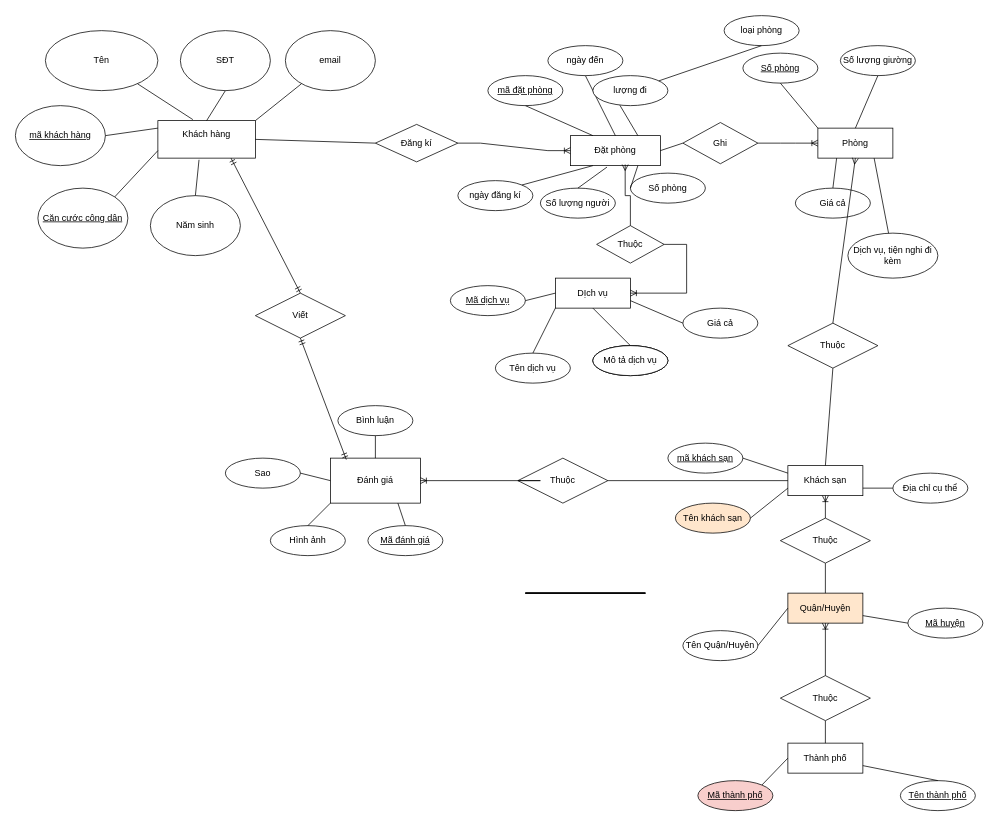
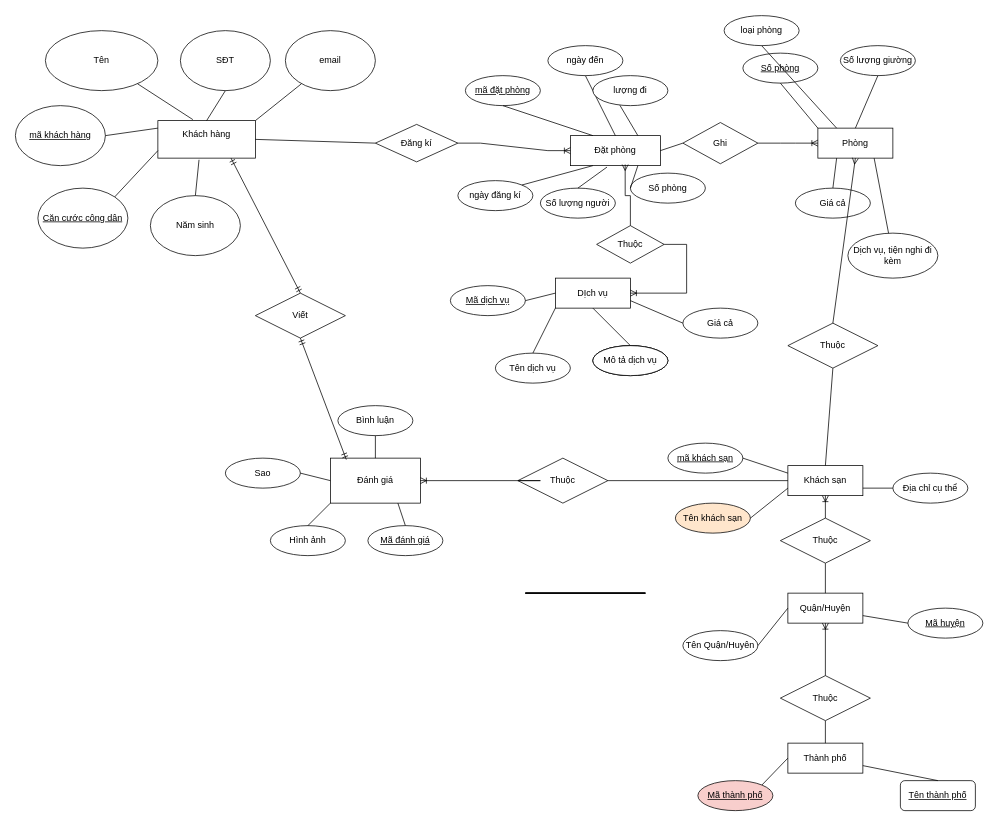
(710, 63) -> (799, 86)
(525, 90) -> (503, 90)
(825, 608) -> (825, 608)
(938, 795) -> (938, 795)
